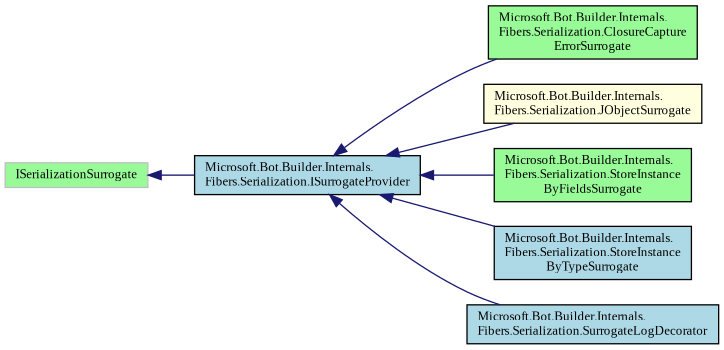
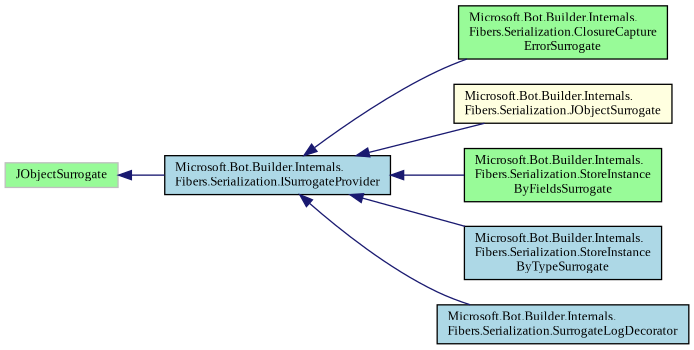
(77, 175) -> (62, 175)
